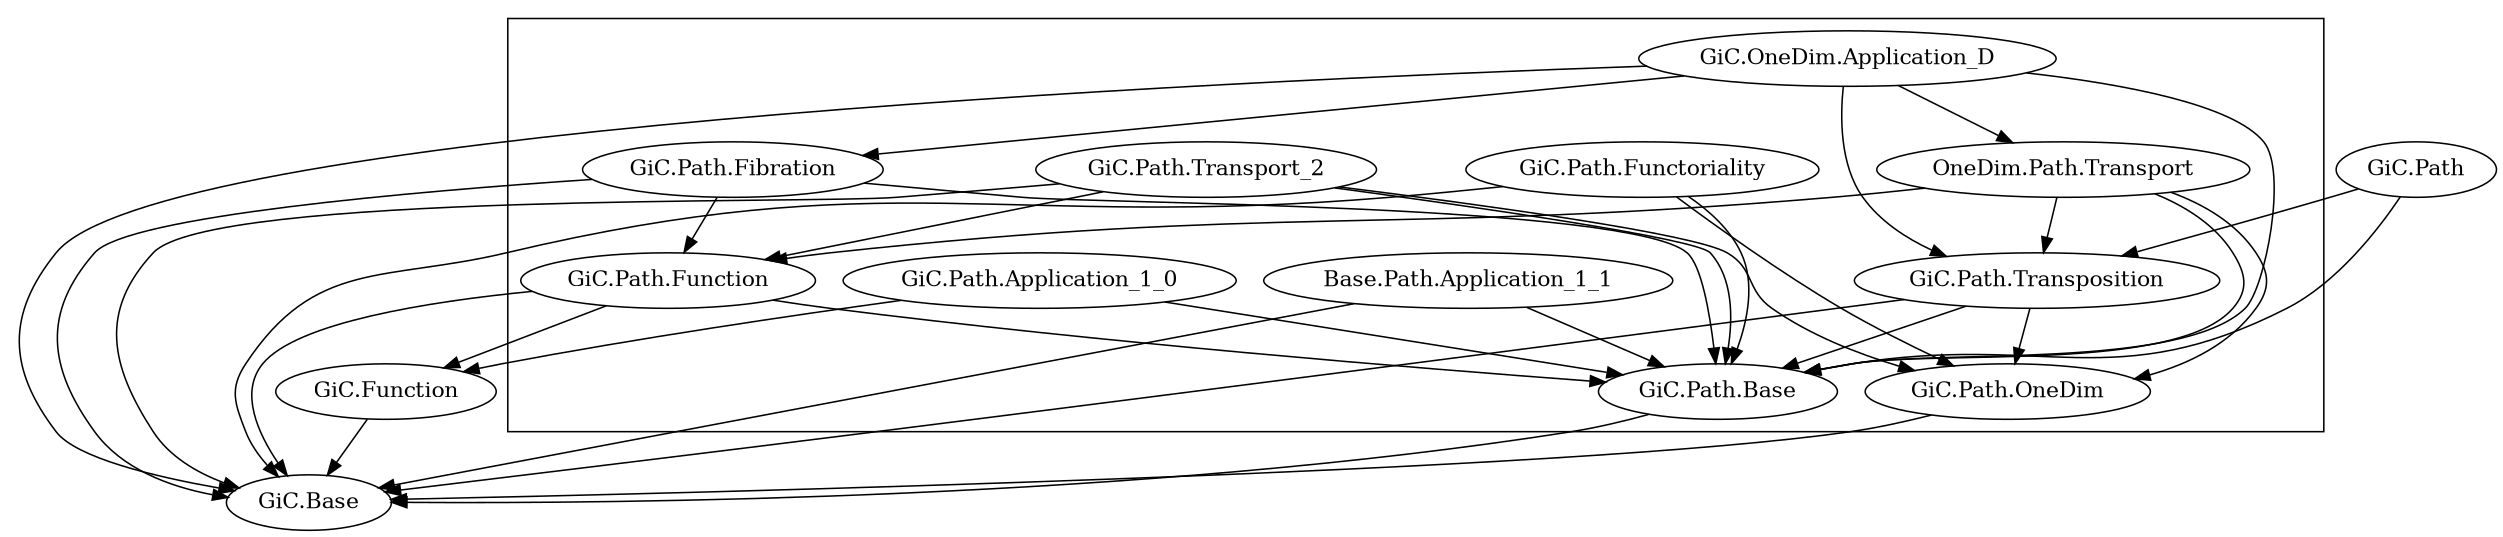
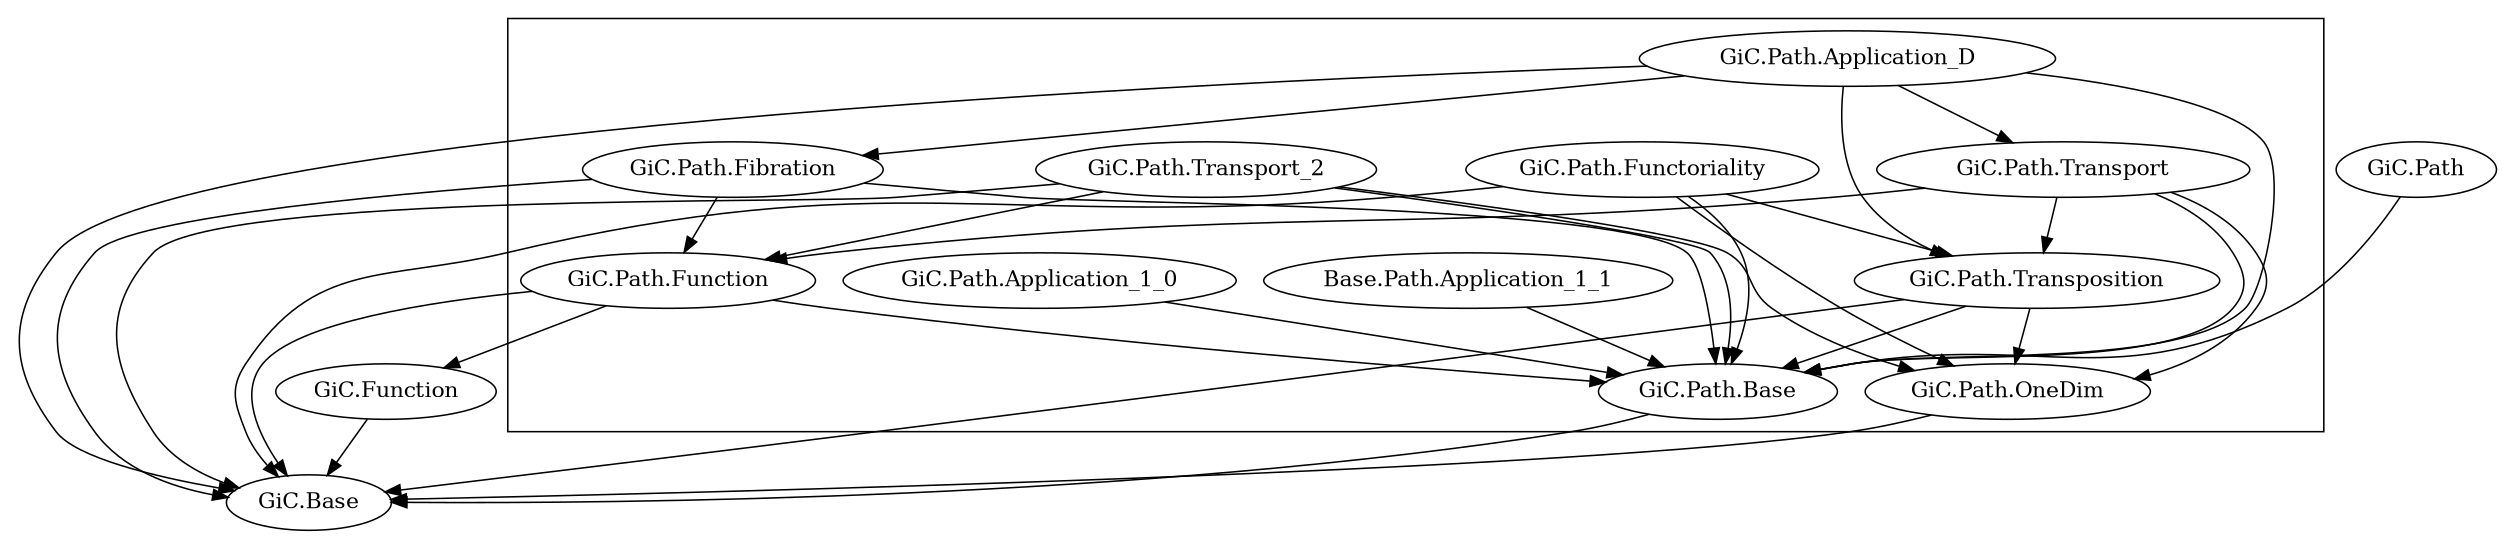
(1847, 59) -> (1847, 59)
(2063, 170) -> (2063, 170)
(2248, 221) -> (1832, 223)
(690, 332) -> none
(874, 394) -> none
